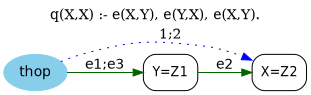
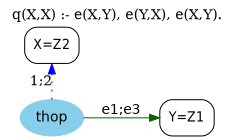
(220, 72) -> none
